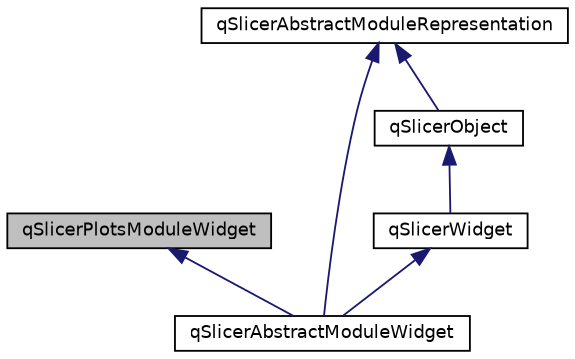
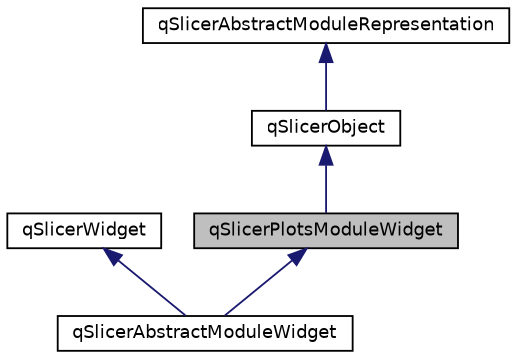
(342, 187) -> none
(450, 189) -> (326, 189)
